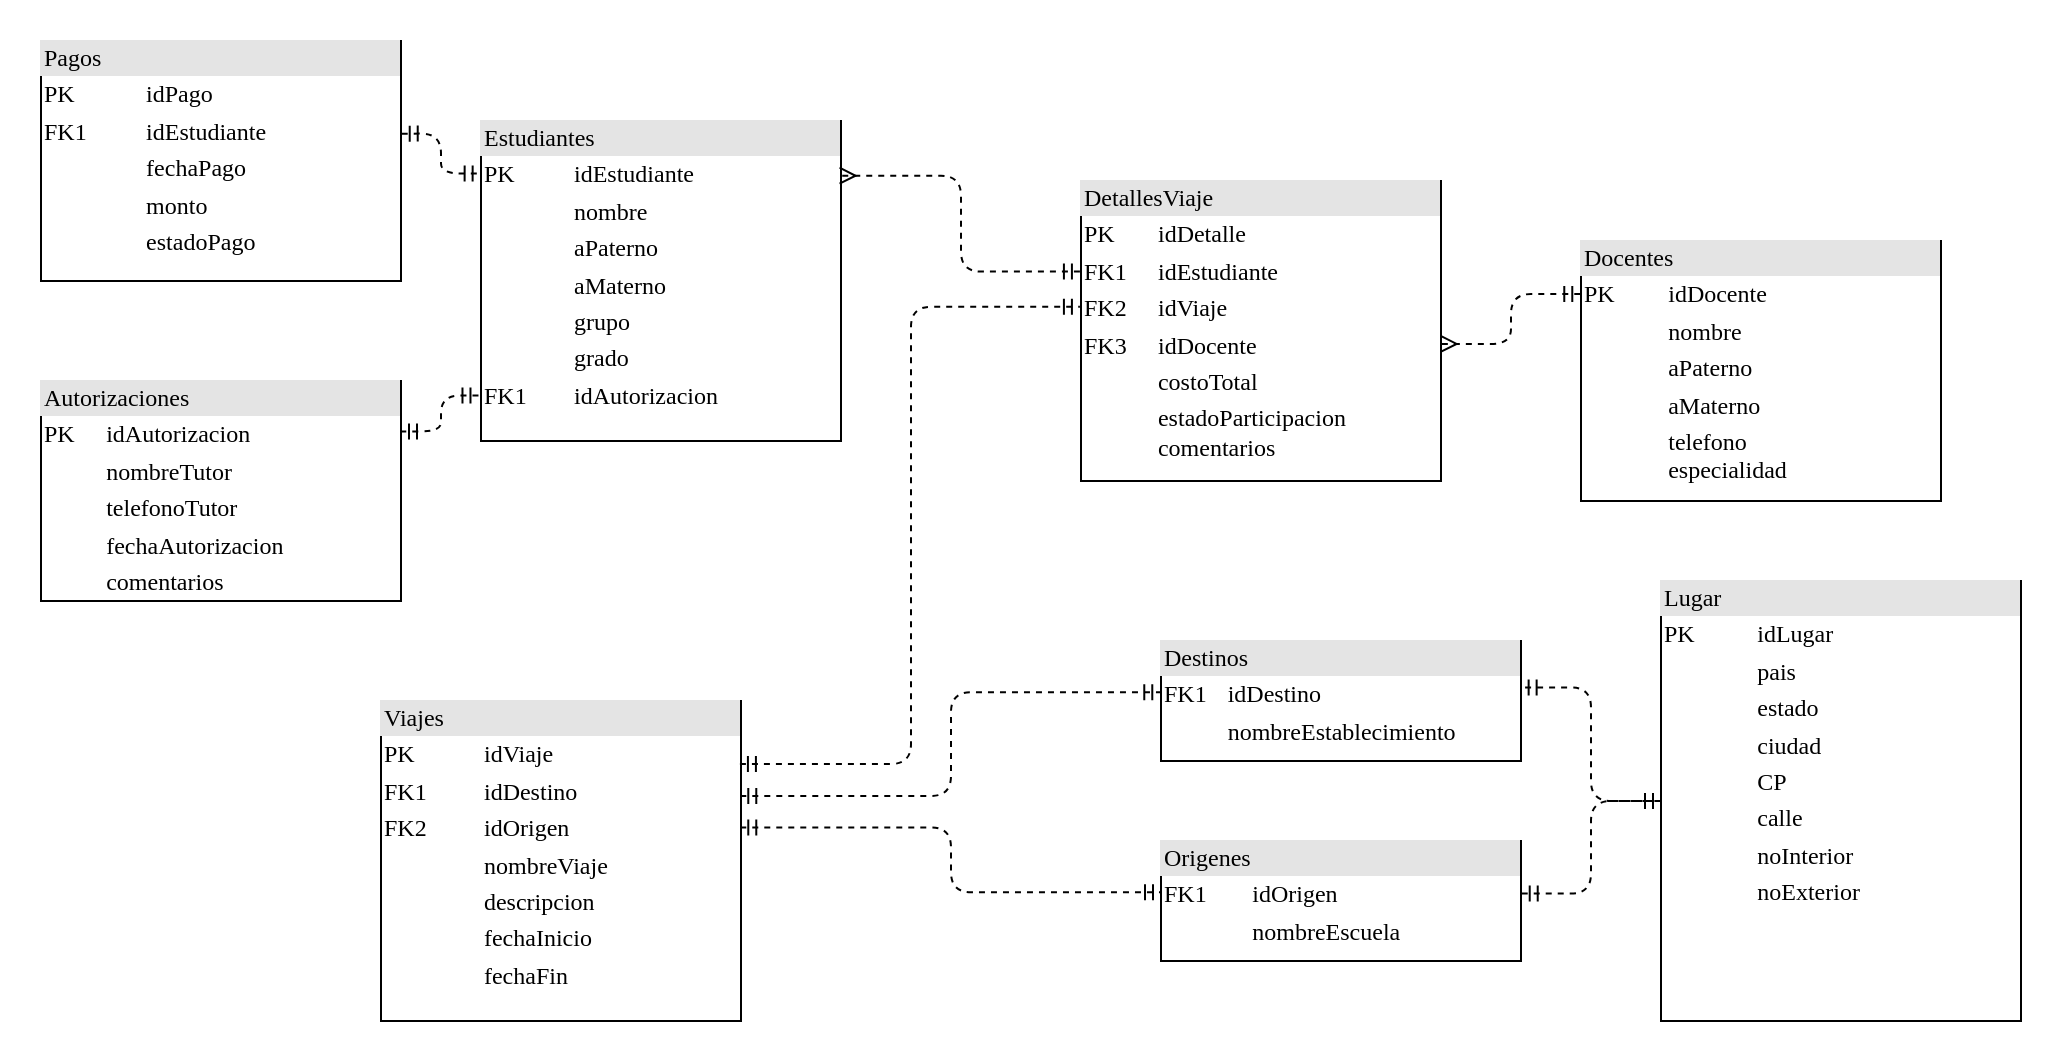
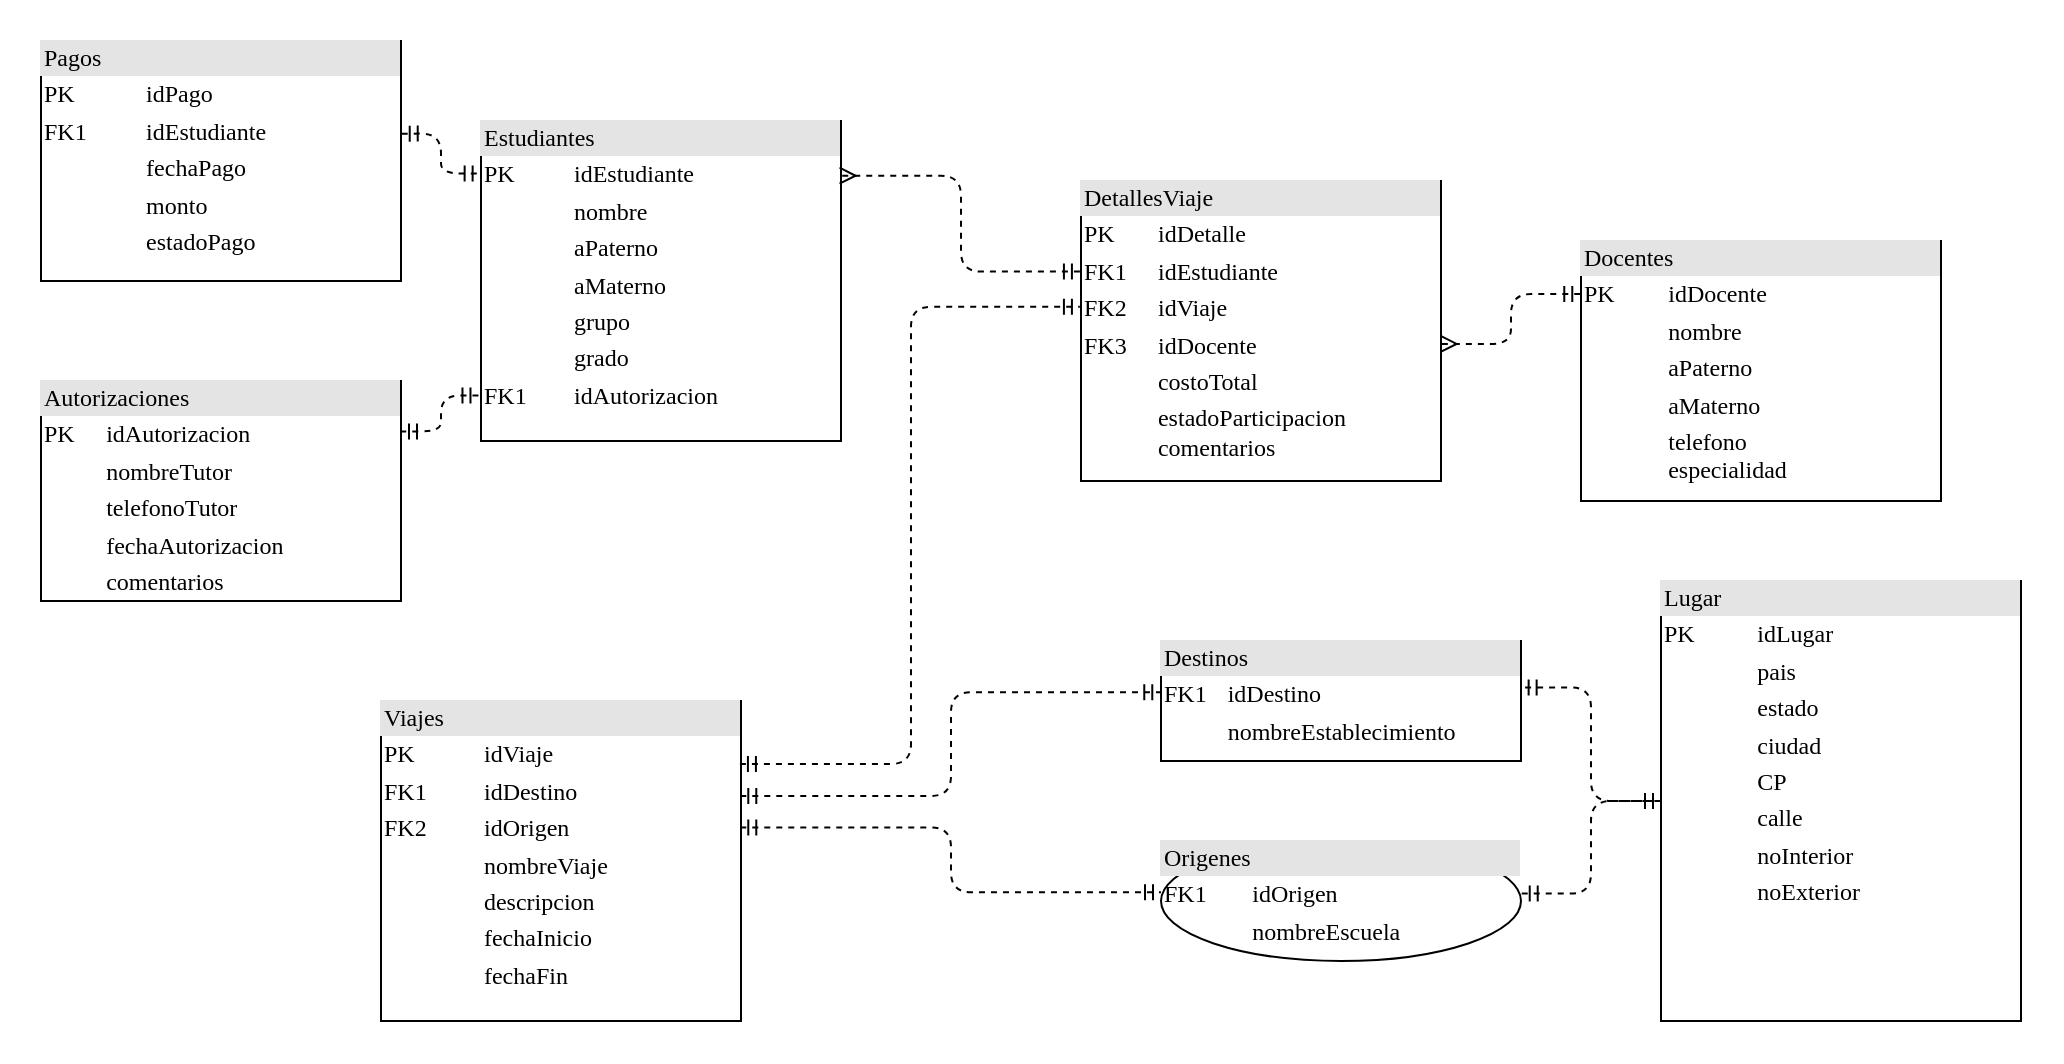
(1341, 901) -> (1341, 901)
